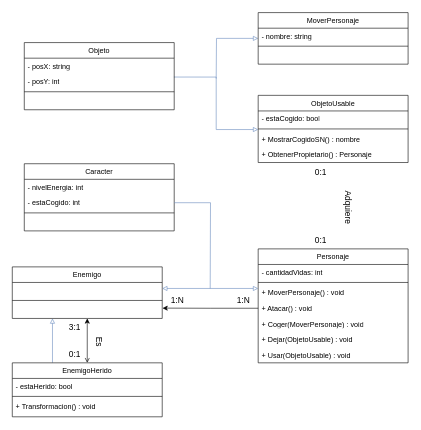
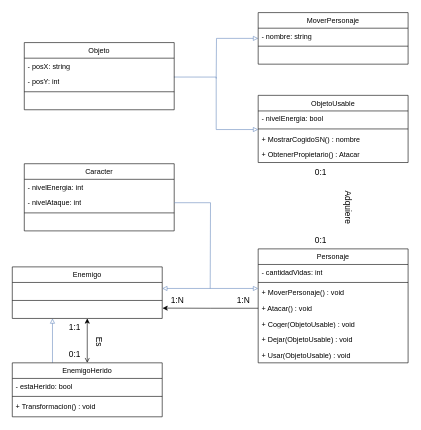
(294, 119) -> (296, 119)
(325, 155) -> (319, 155)
(57, 203) -> (59, 203)
(318, 324) -> (313, 324)
(75, 327) -> (75, 327)
